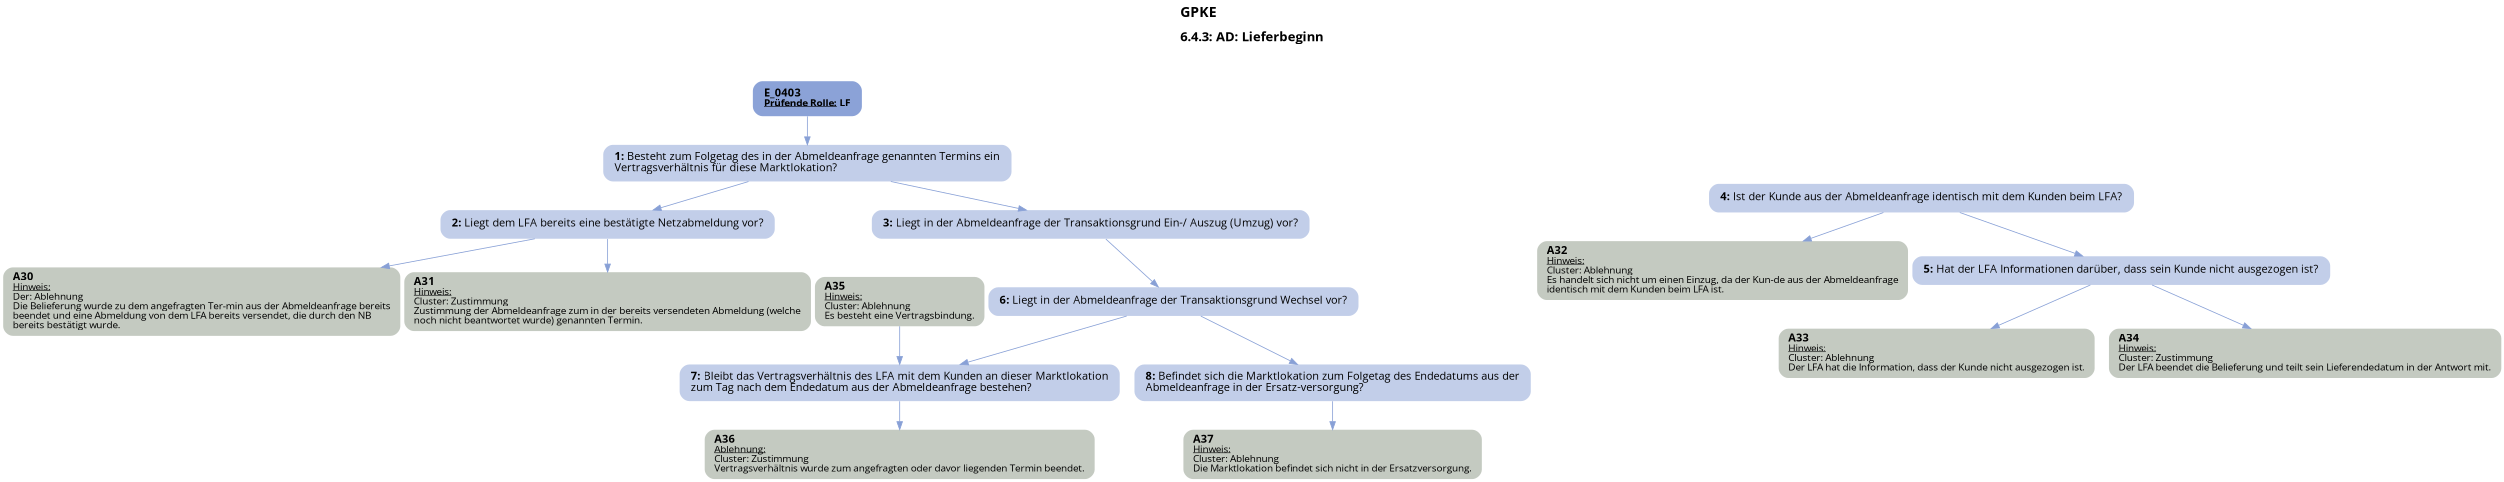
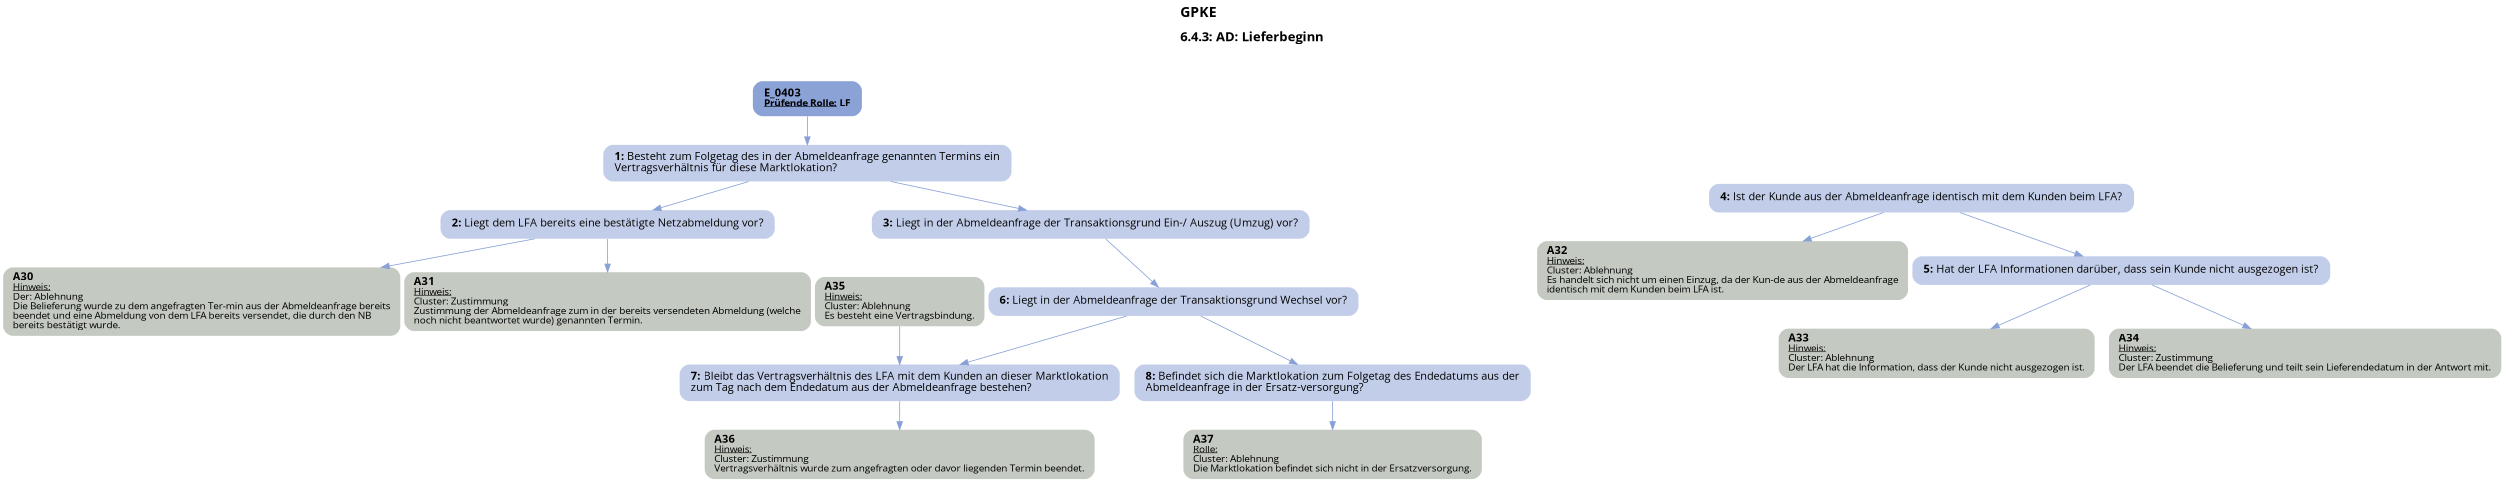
(740, 450) -> (733, 450)
(1212, 450) -> (1205, 450)
